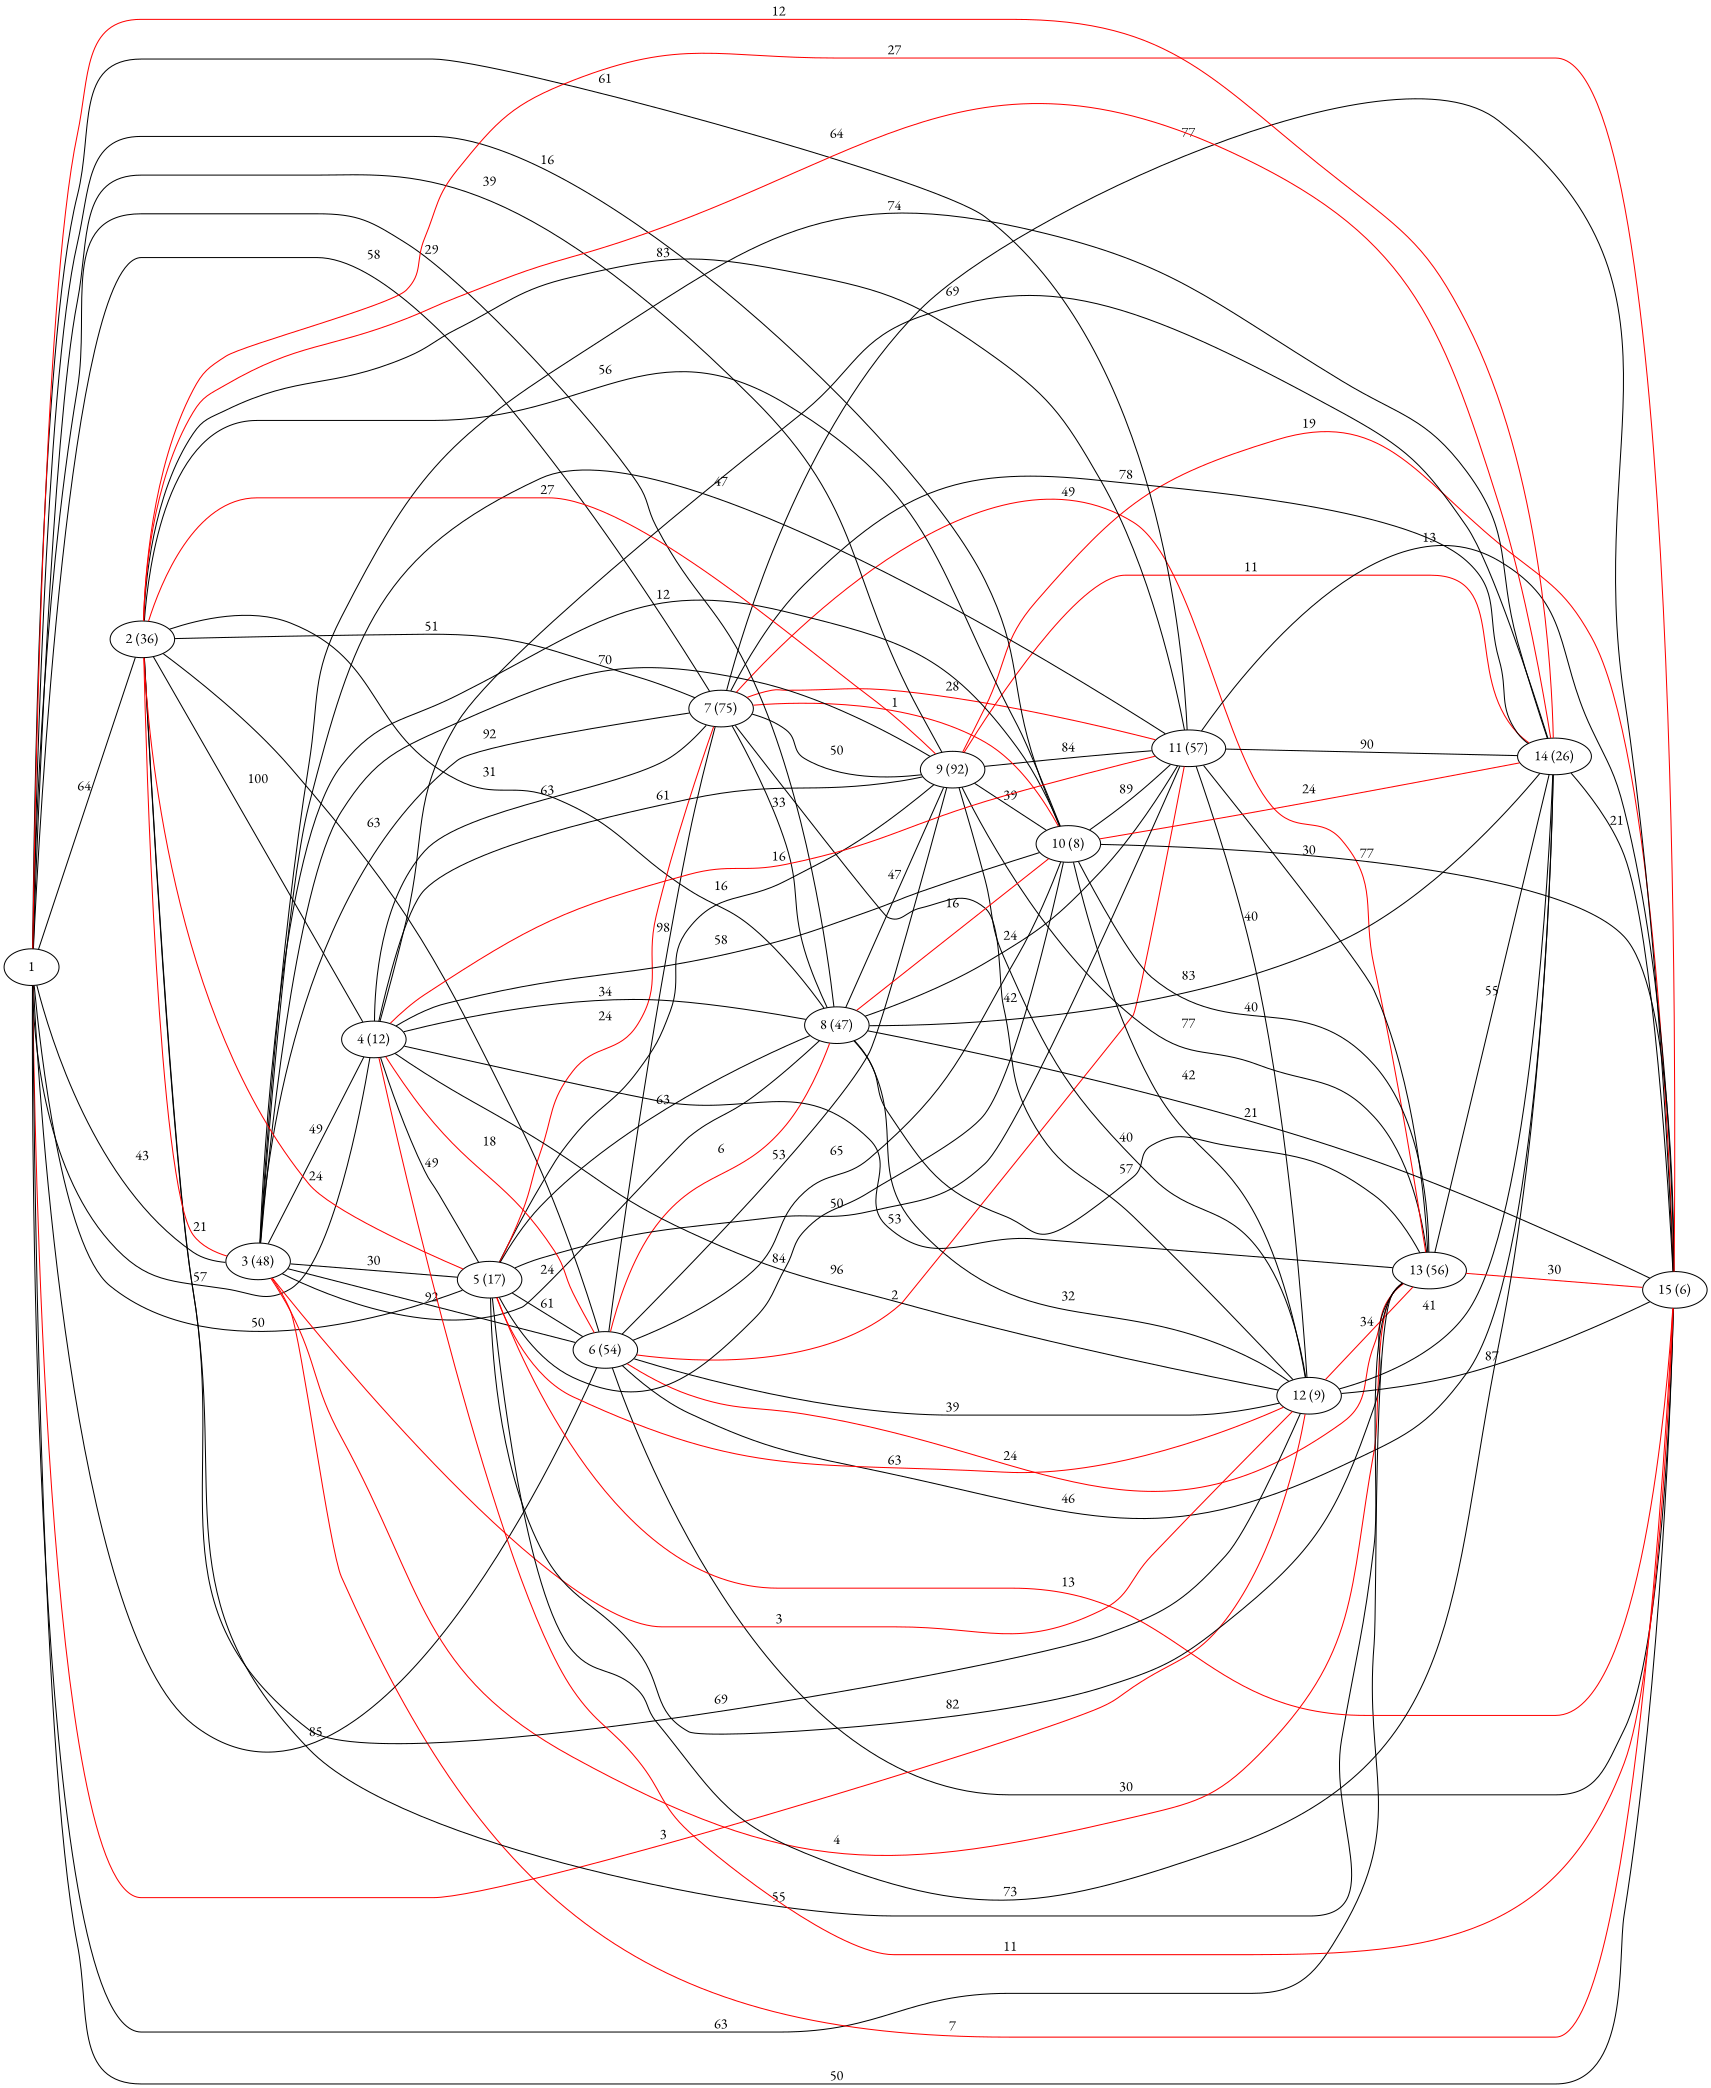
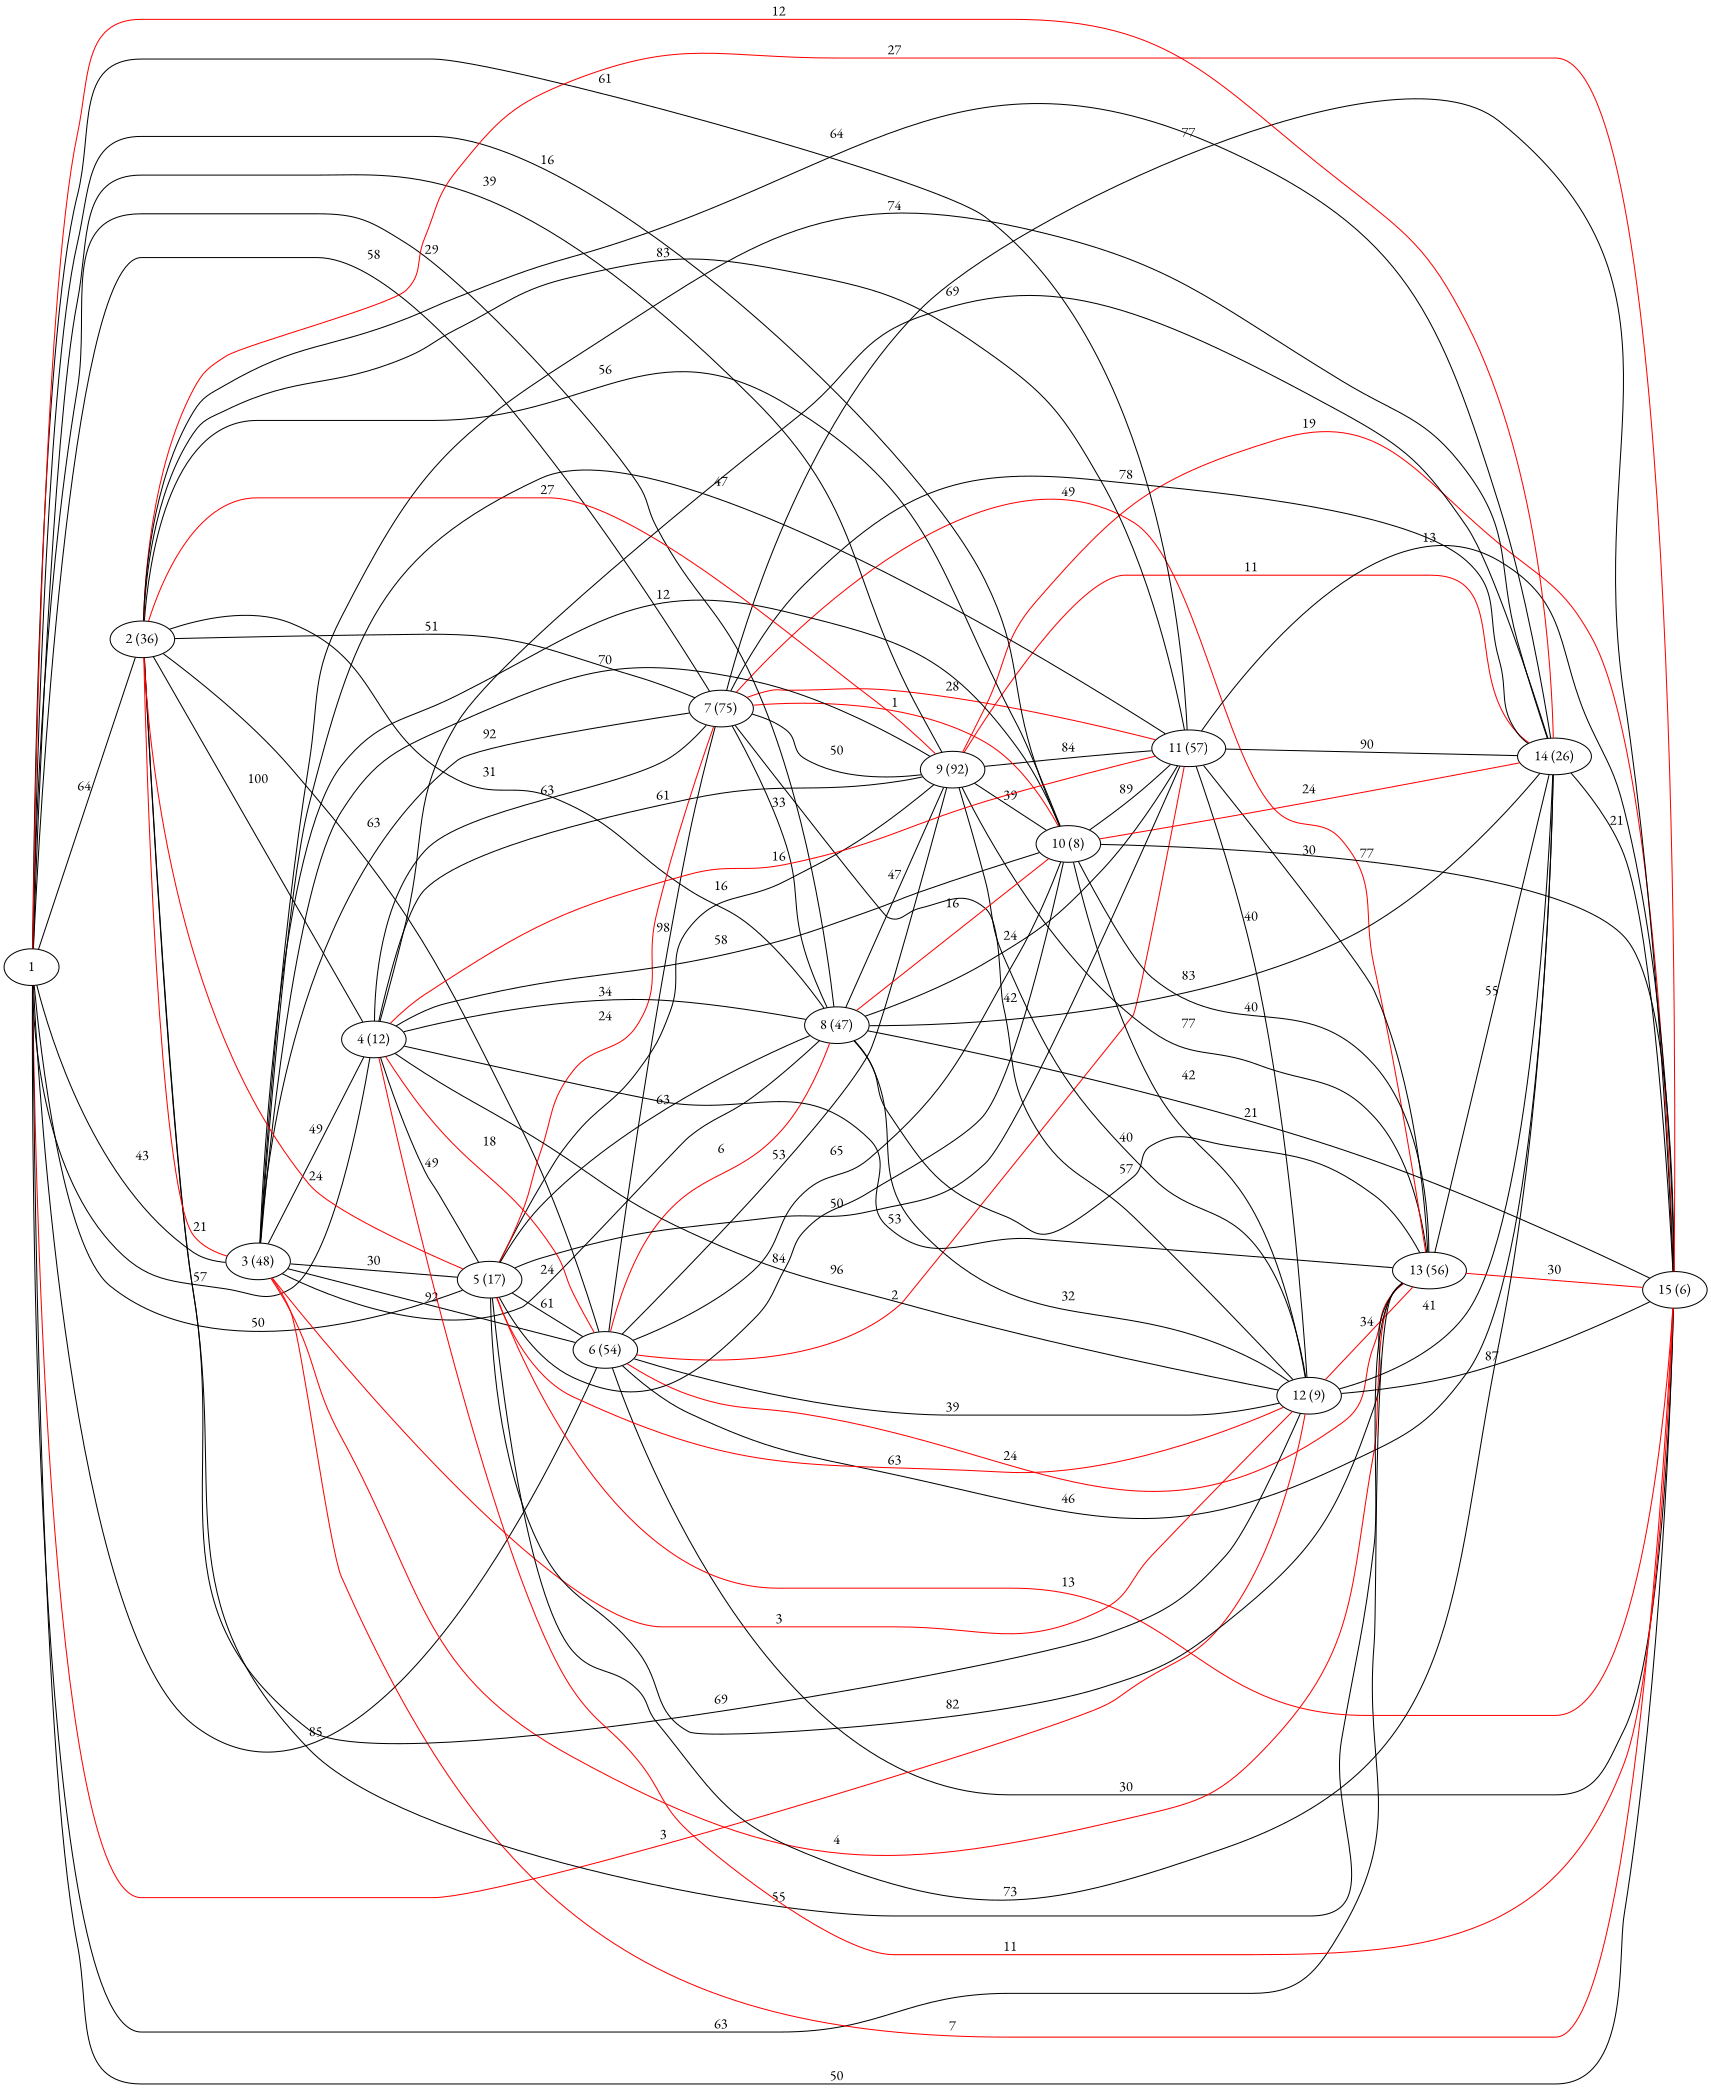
(929, 121) -> (929, 121)
